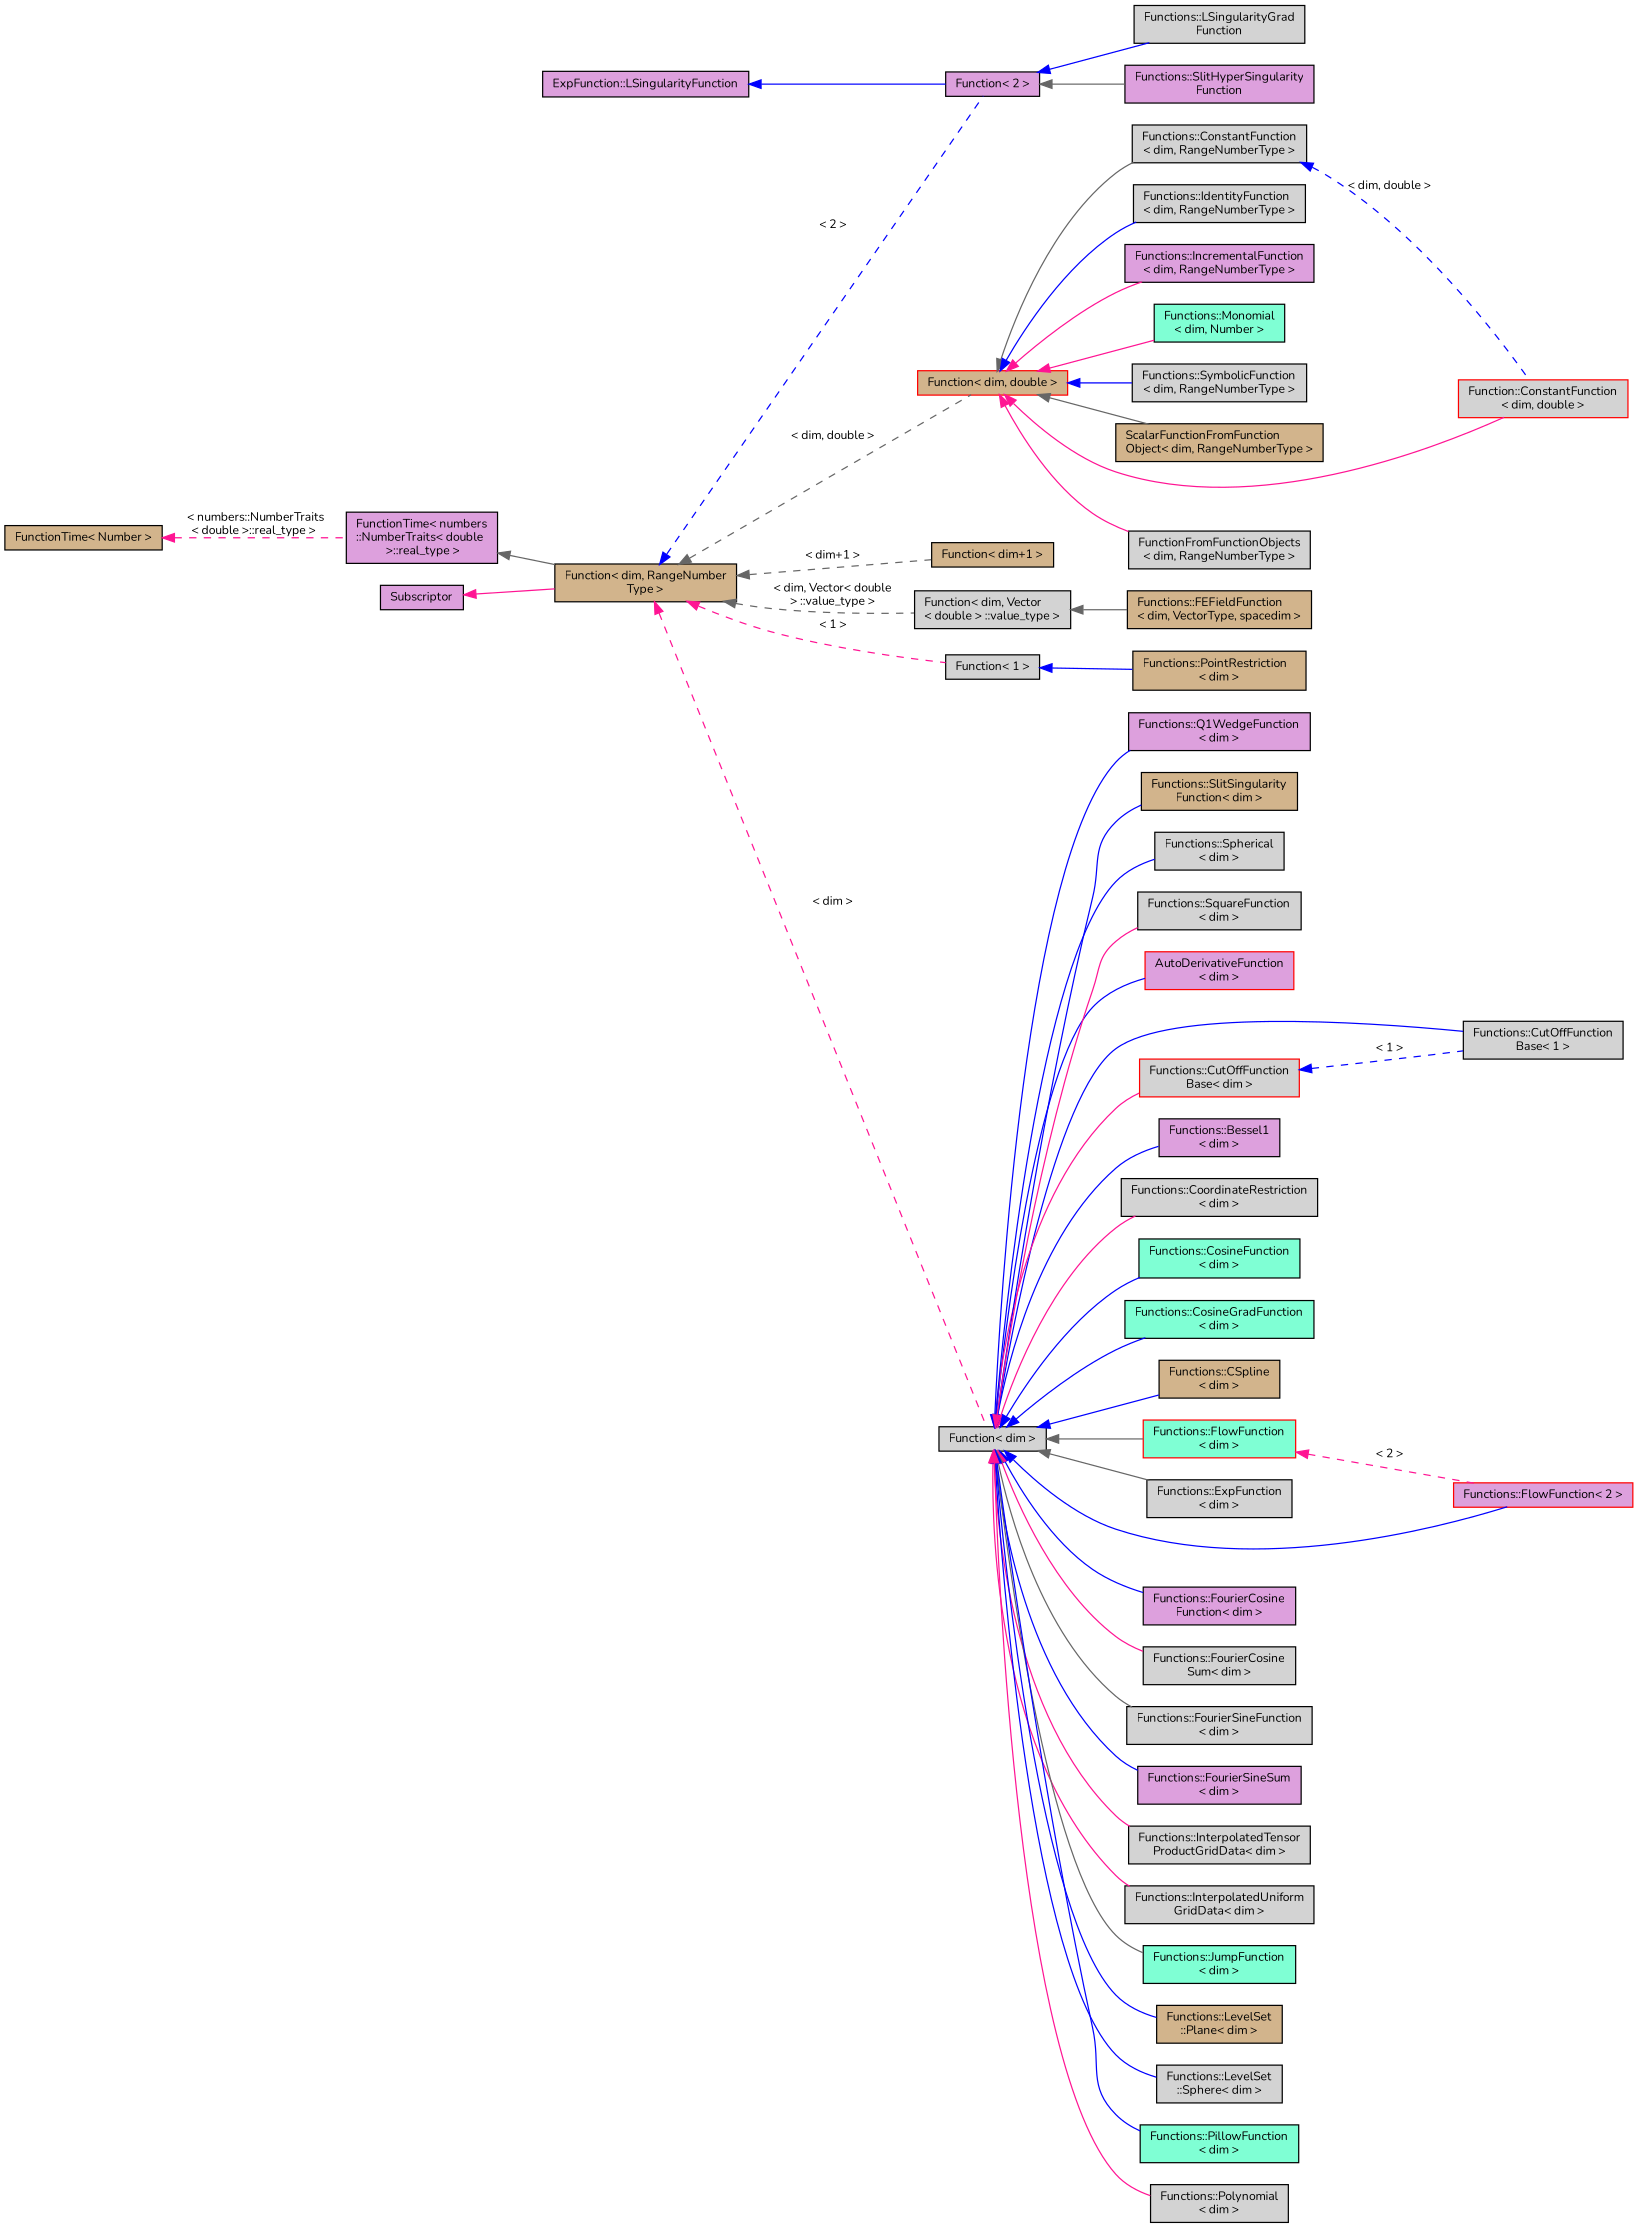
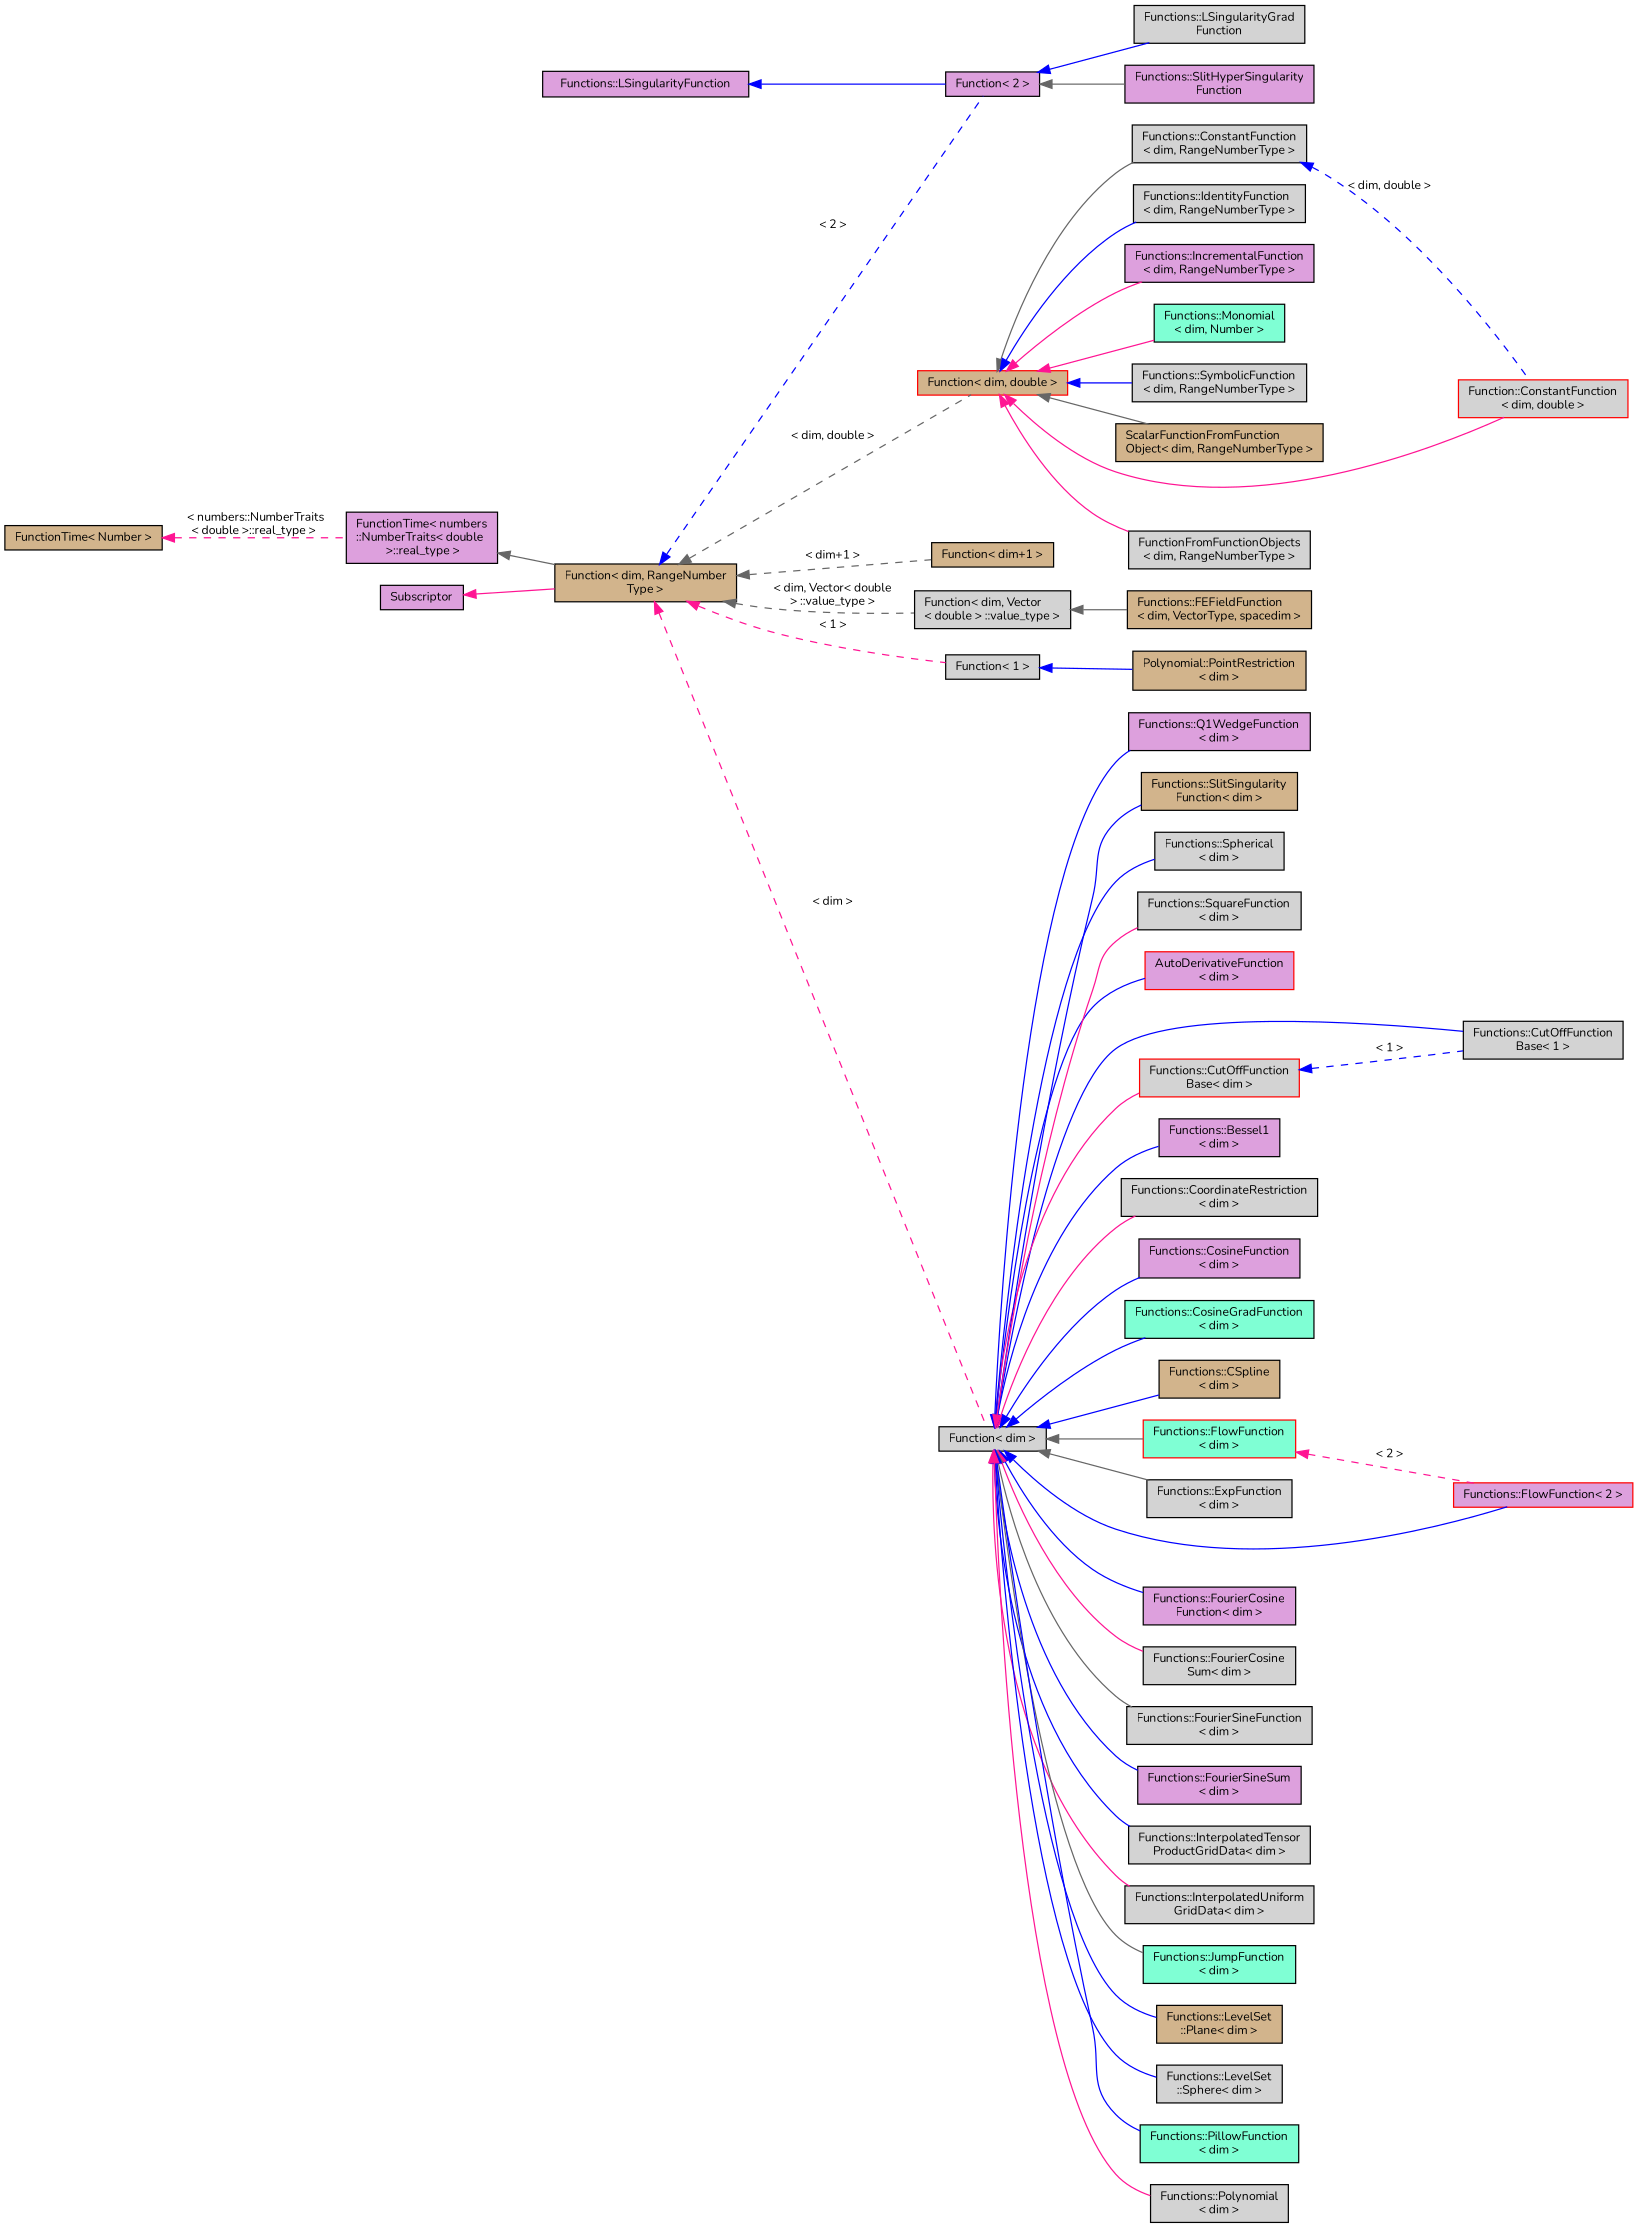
(646, 84) -> (646, 84)
(1219, 671) -> (1219, 671)
(1219, 1258) -> (1219, 1258)
(1041, 1697) -> (1041, 1697)
